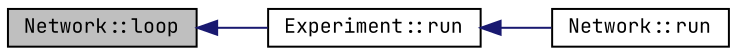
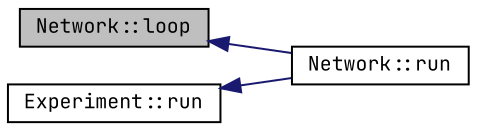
(242, 28) -> (260, 48)
